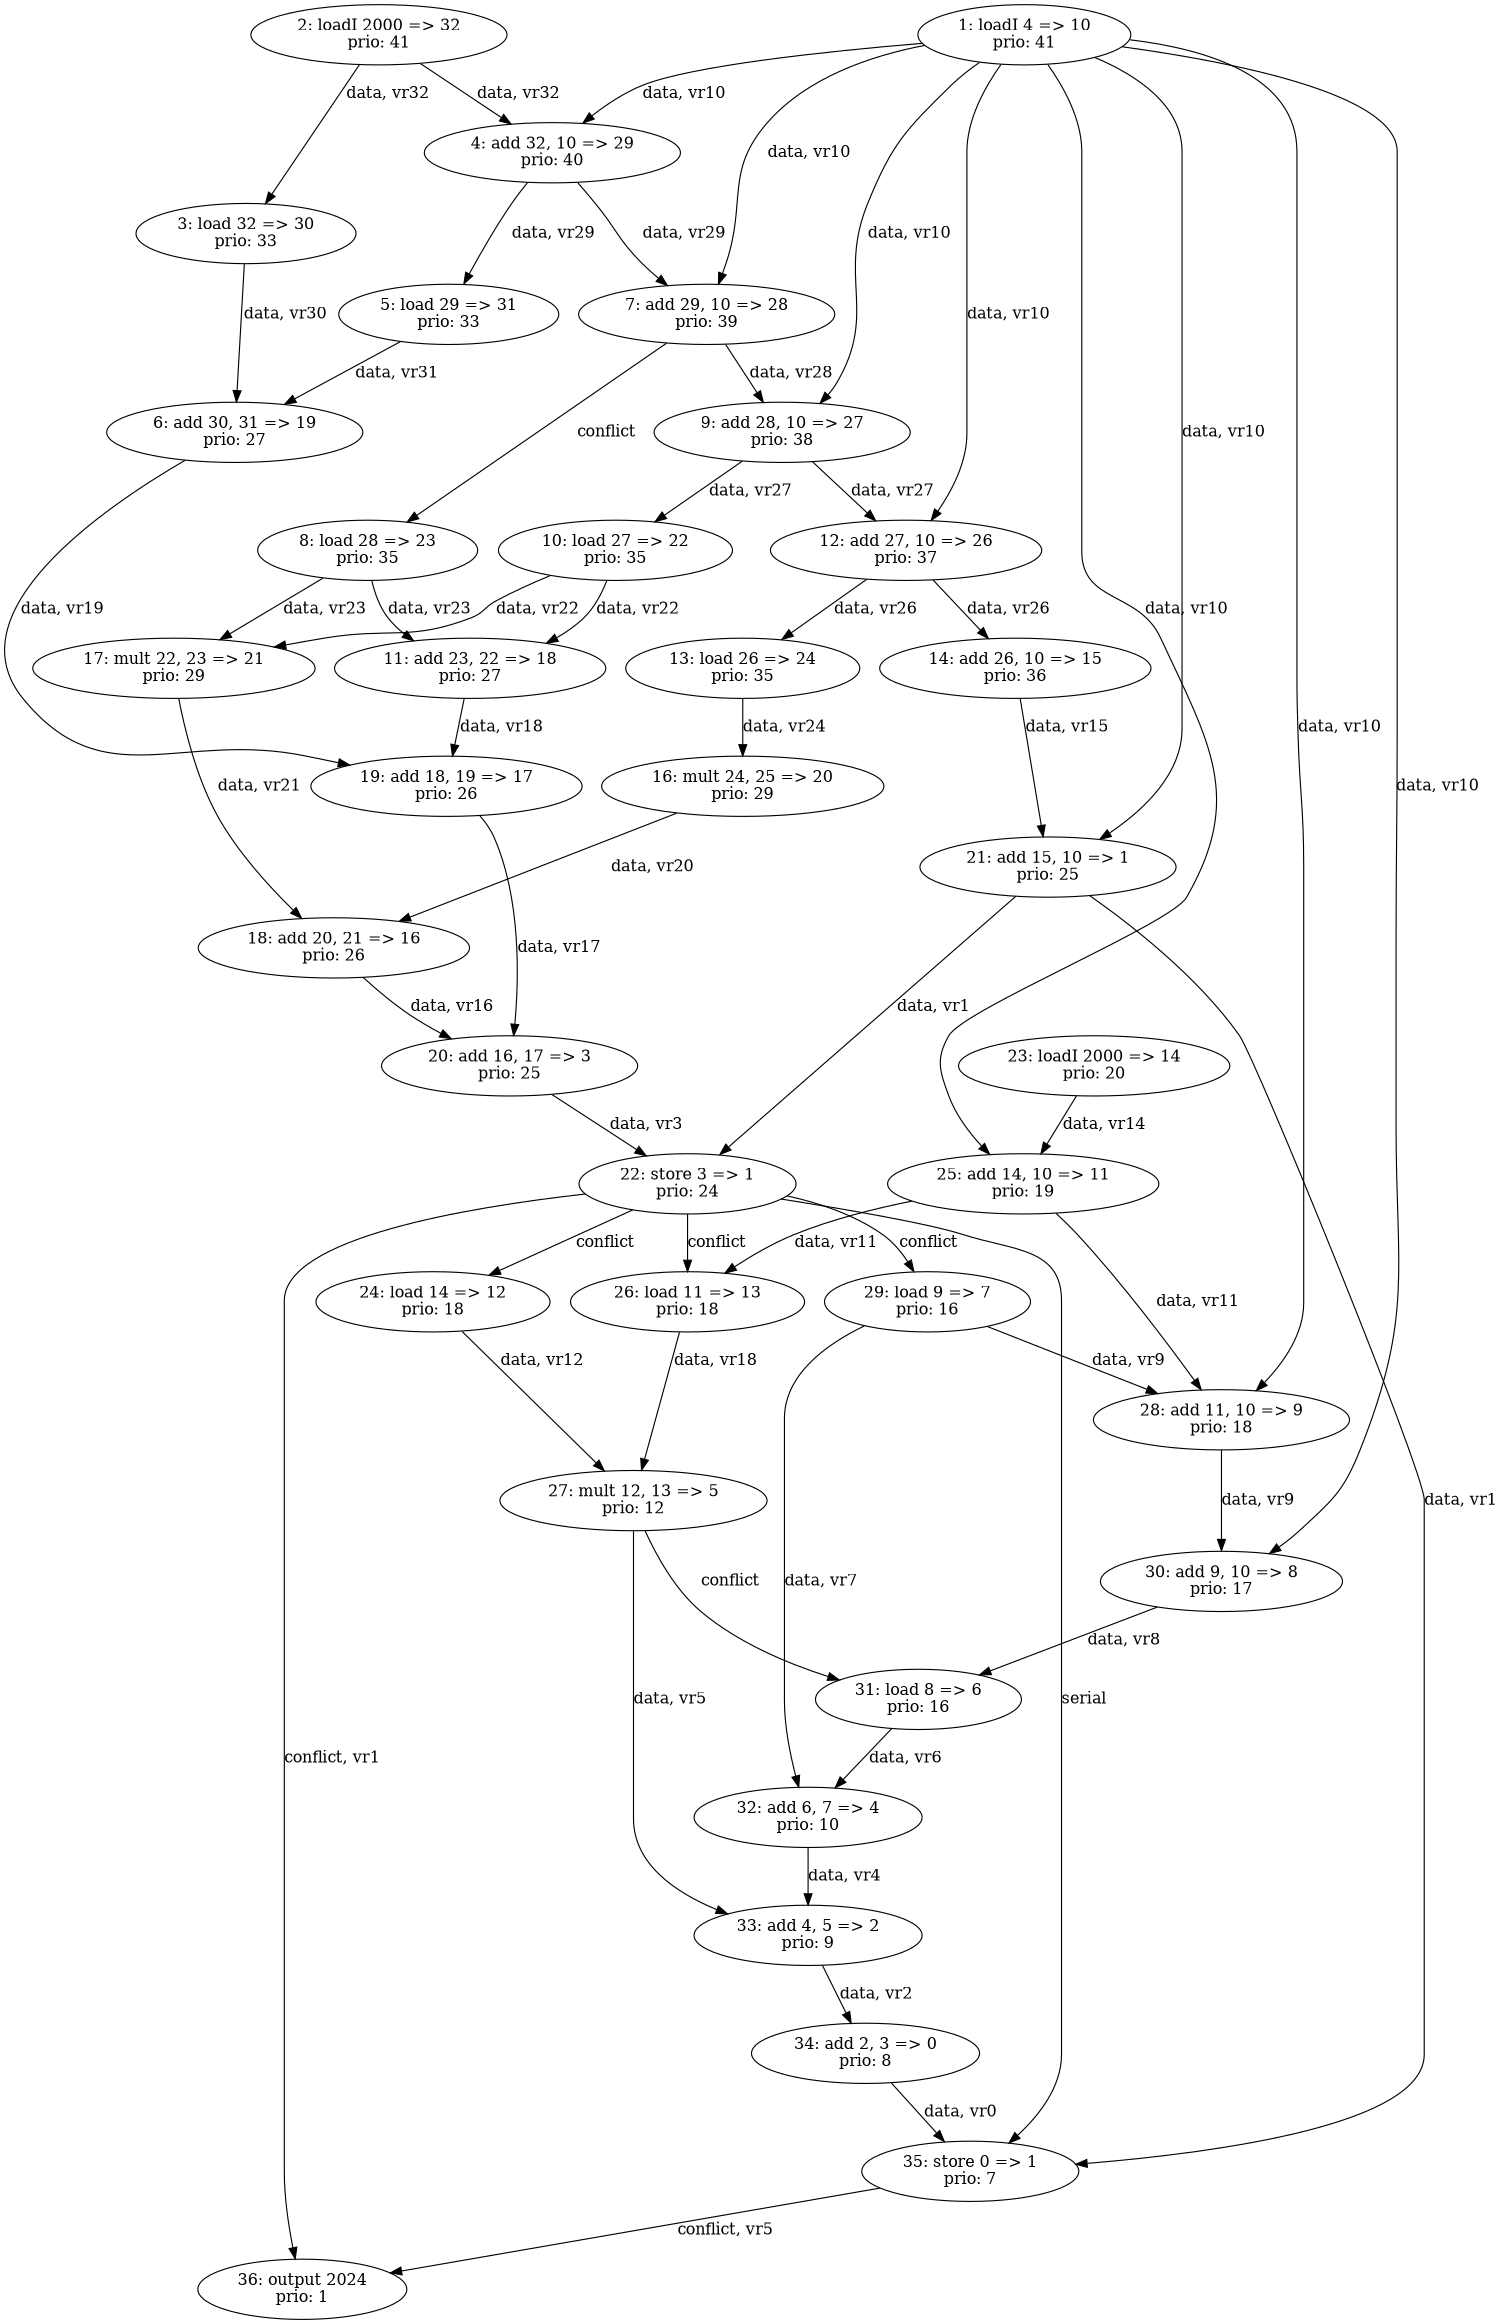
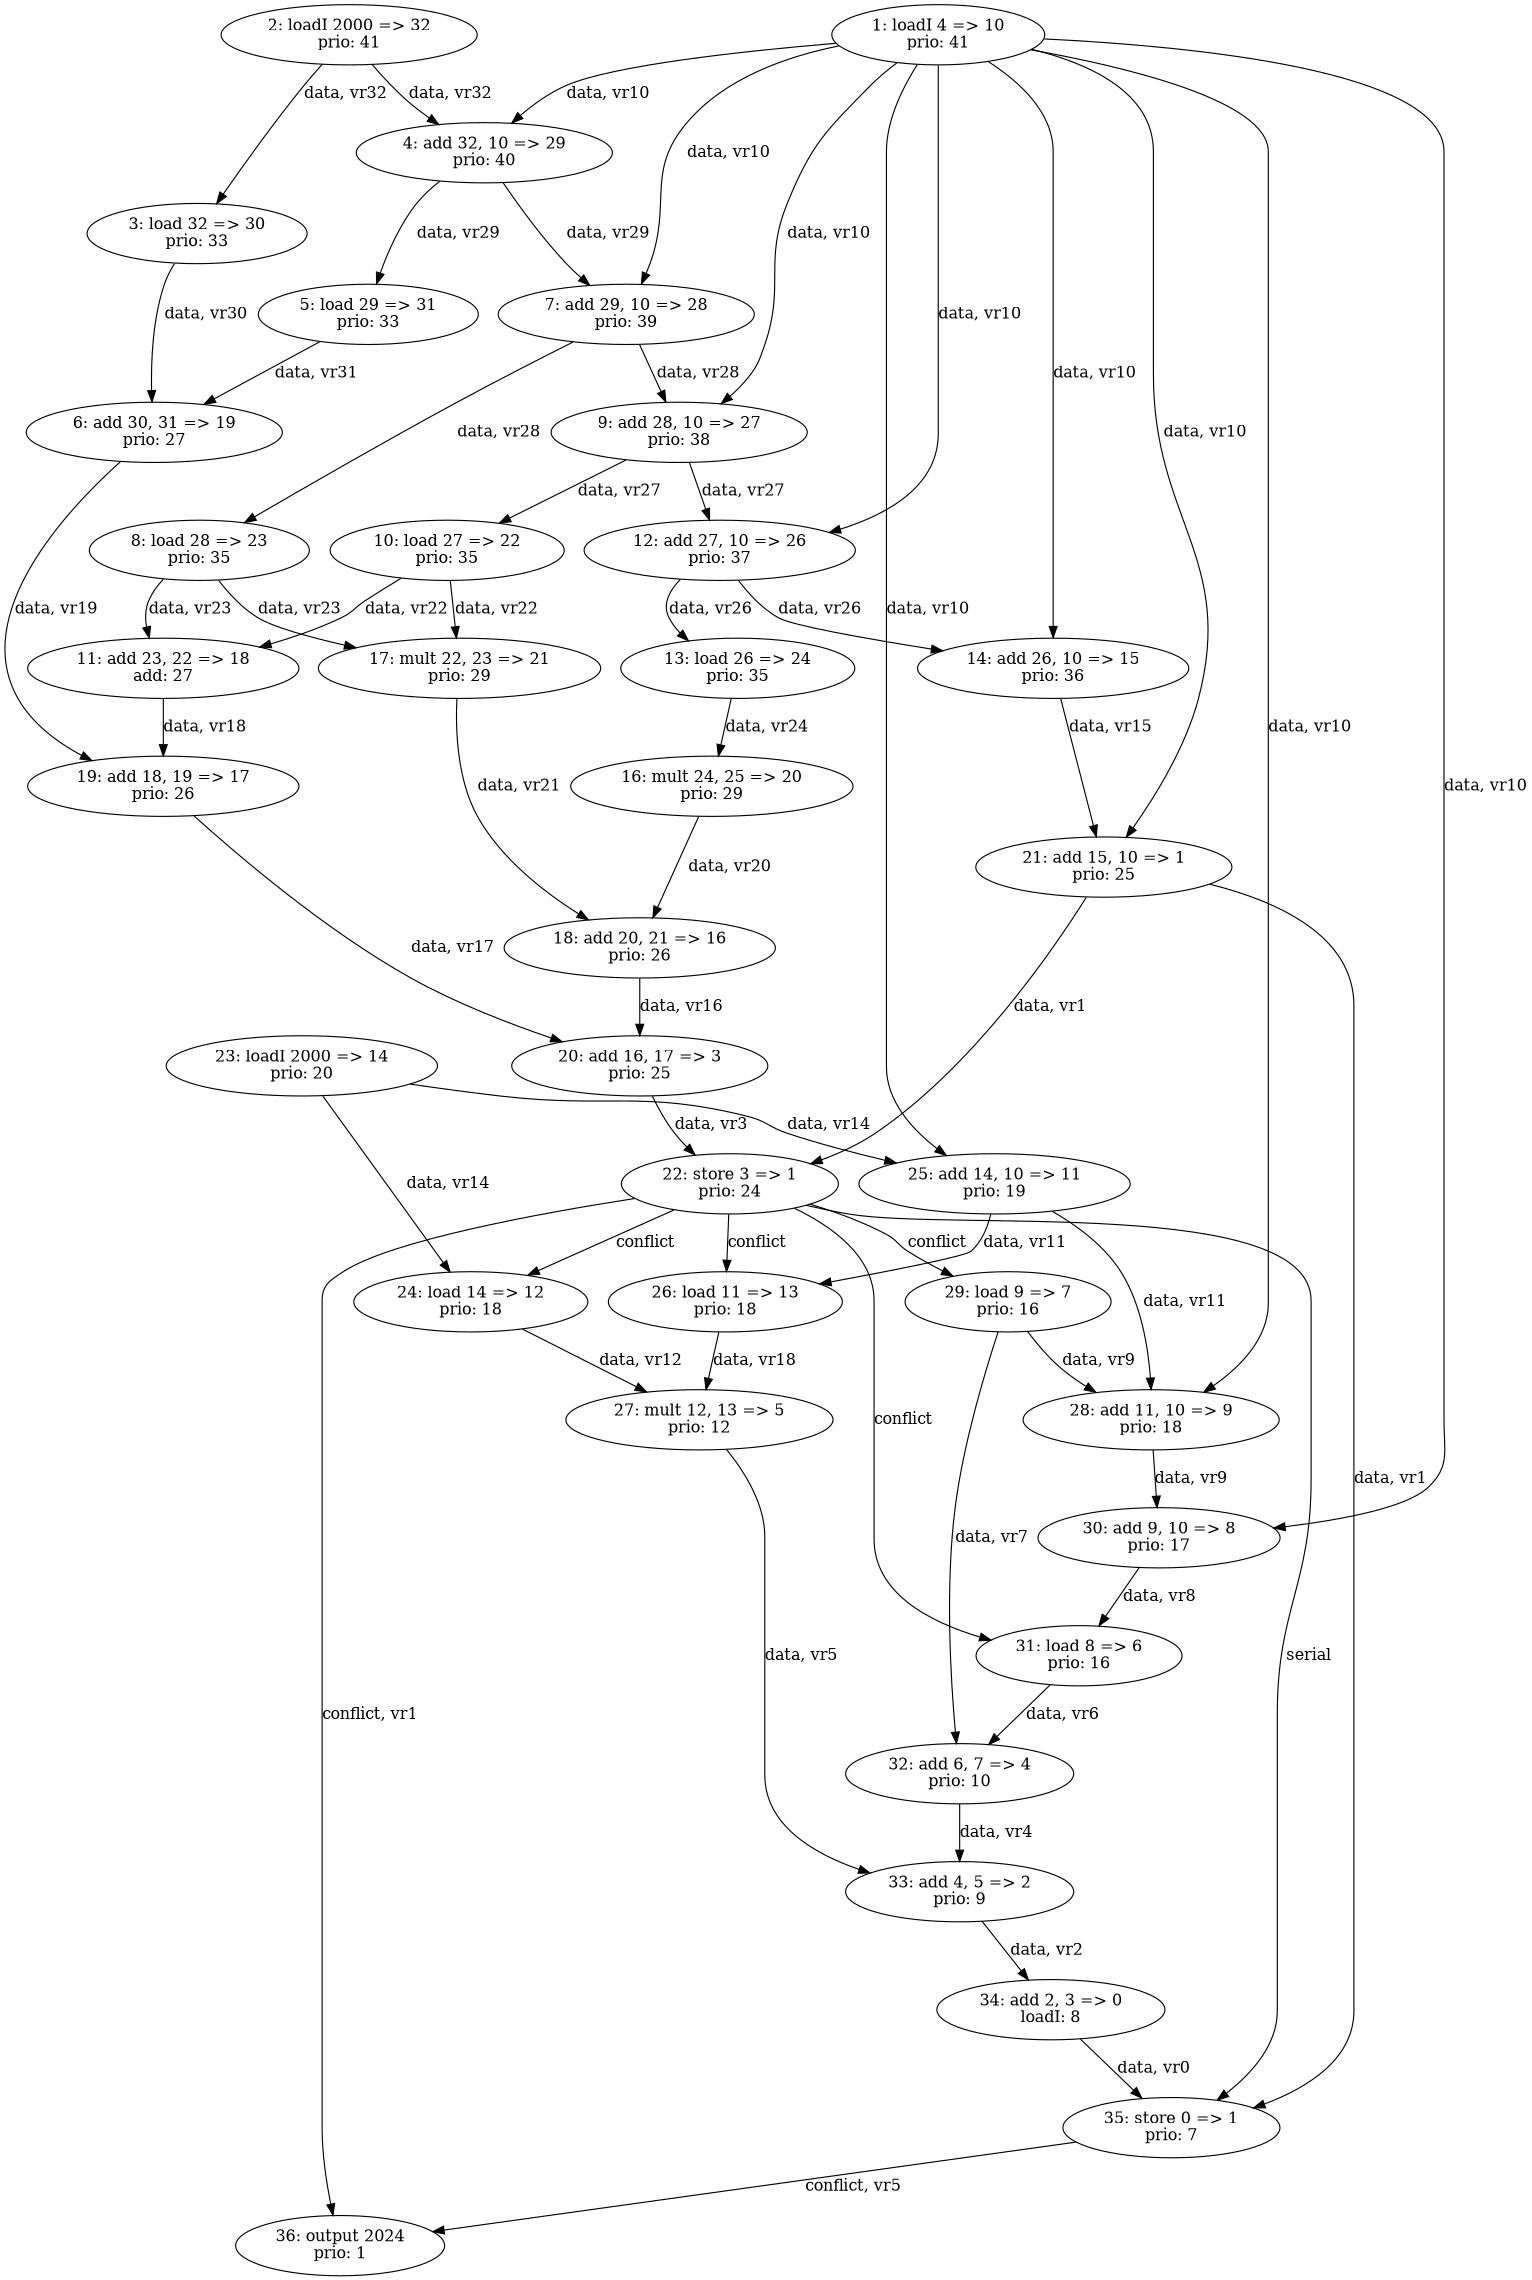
none -> (1053, 331)
(606, 432) -> (499, 432)
(470, 668) -> (163, 668)
none -> (383, 1179)
(719, 1625) -> (874, 1433)
(866, 2053) -> (1051, 2010)
